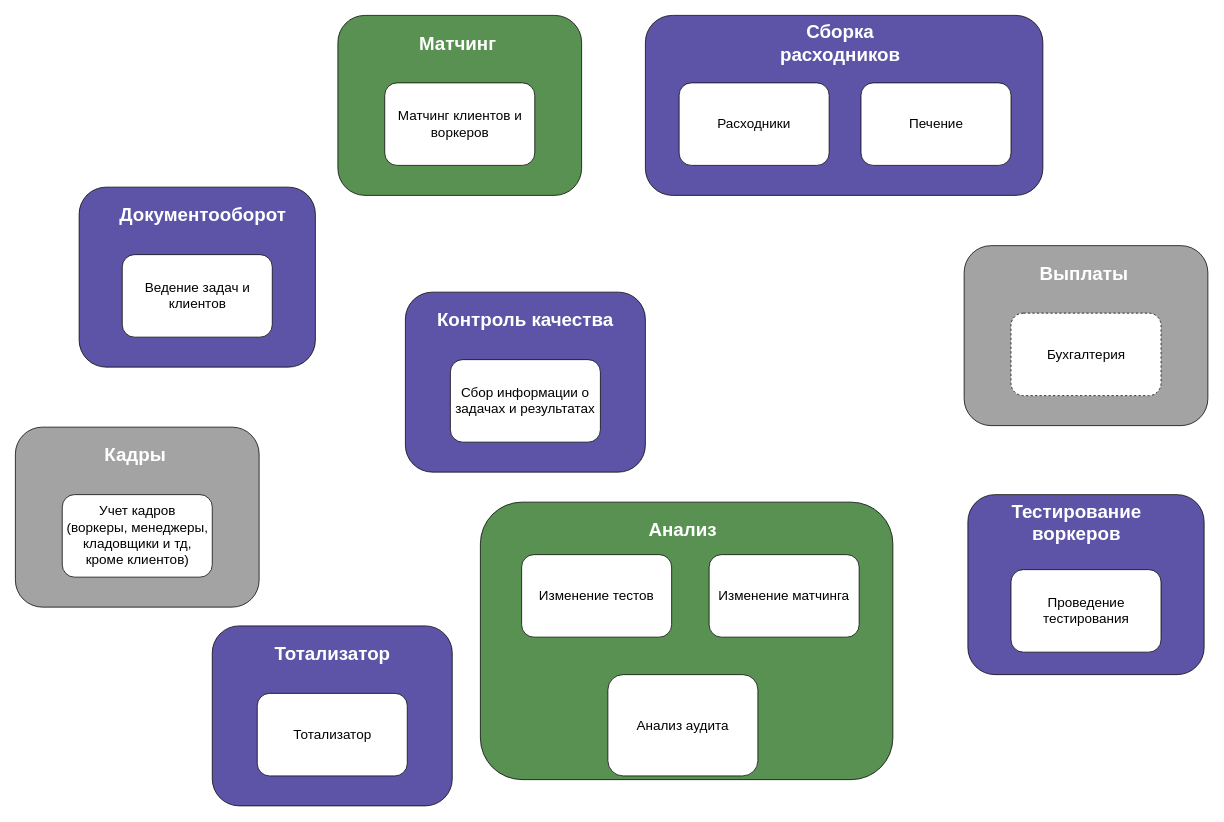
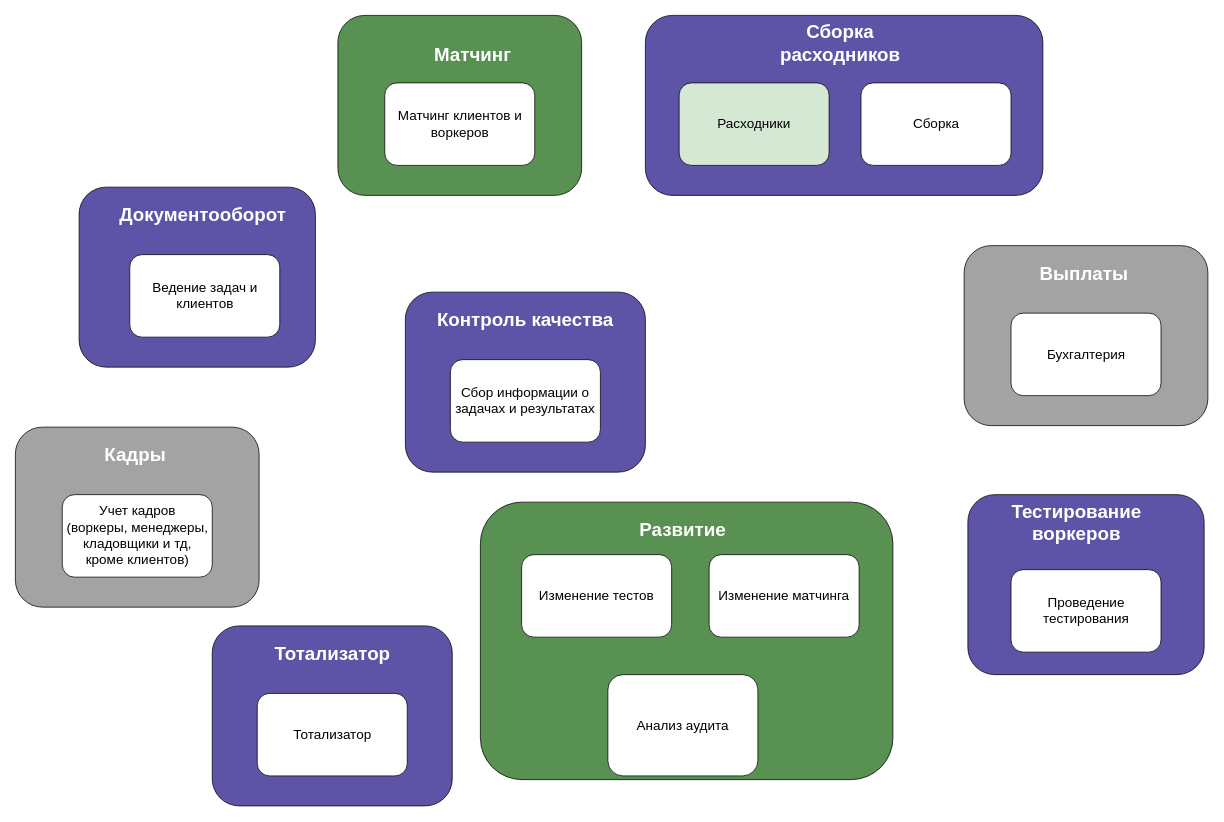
(458, 42) -> (473, 54)
(754, 124) -> (754, 124)
(936, 124) -> (936, 124)
(197, 296) -> (205, 296)
(1086, 354) -> (1086, 354)
(683, 528) -> (683, 528)
